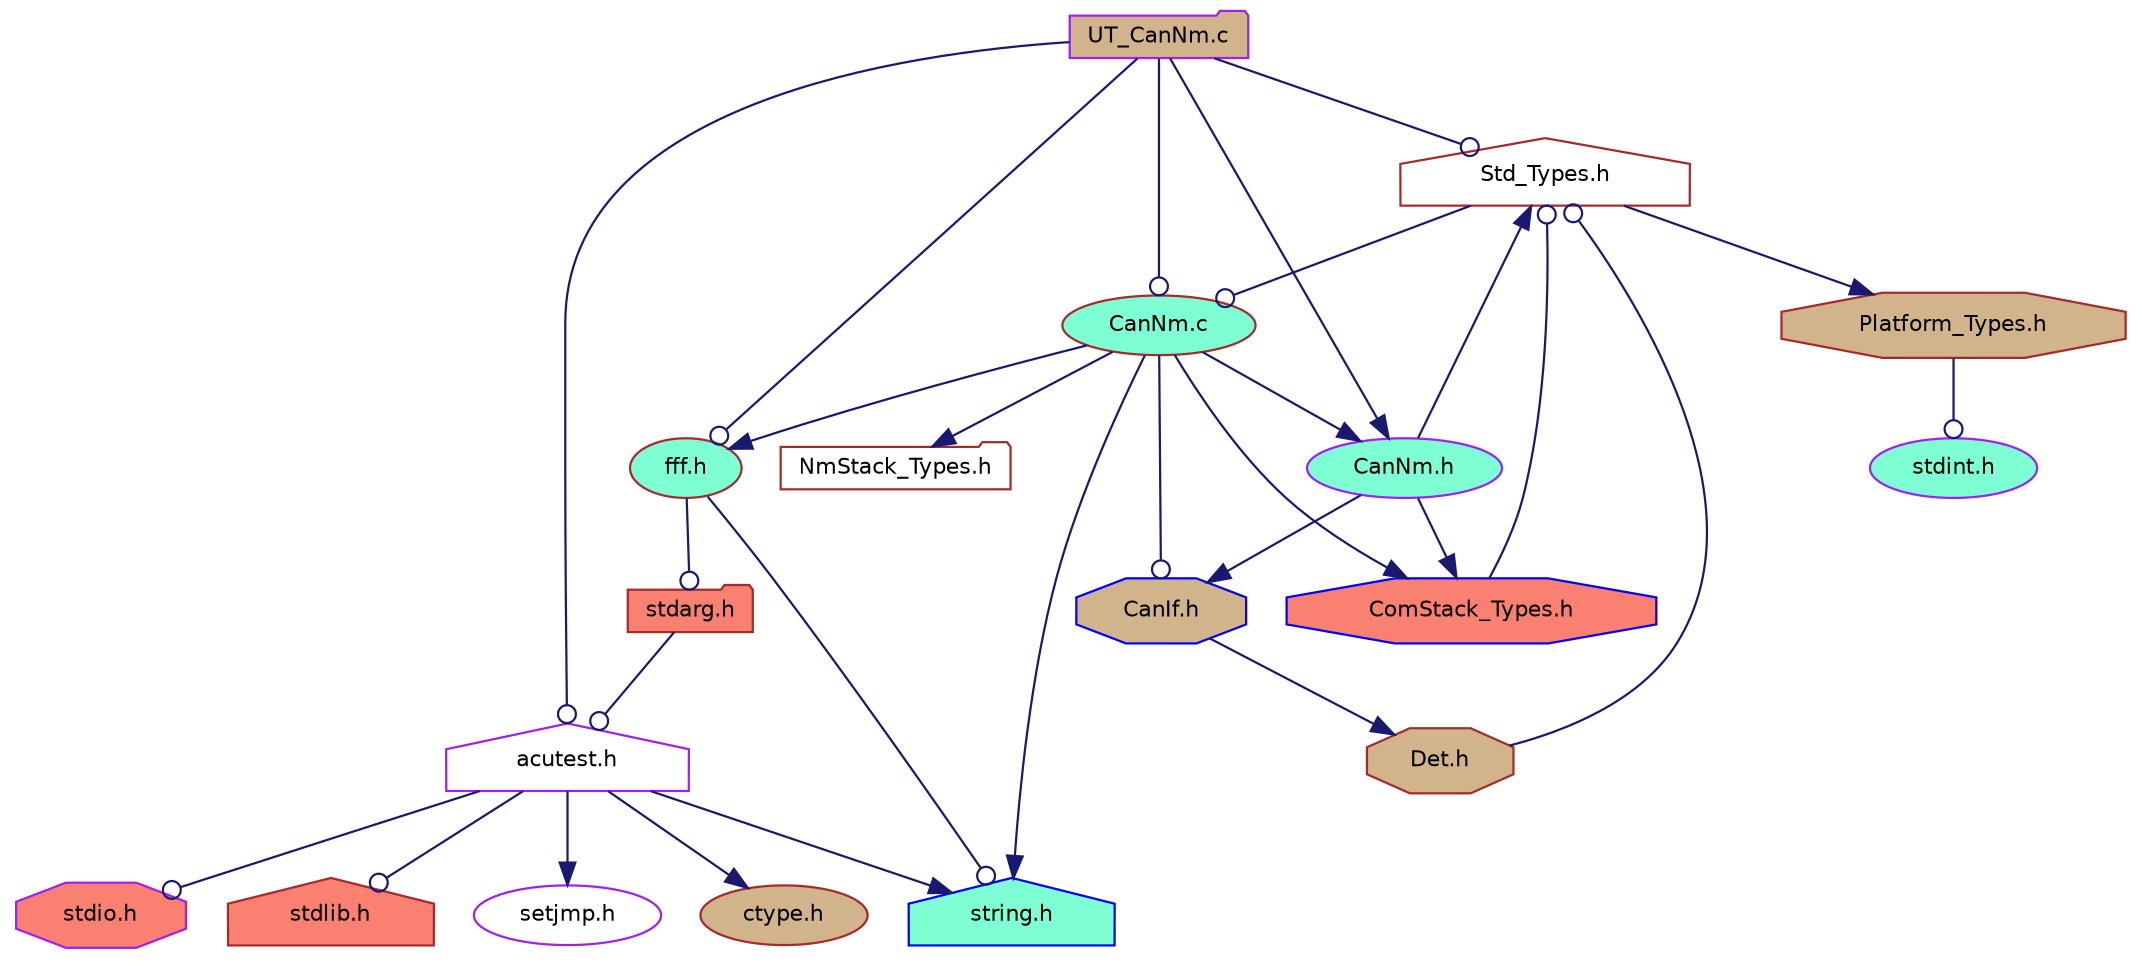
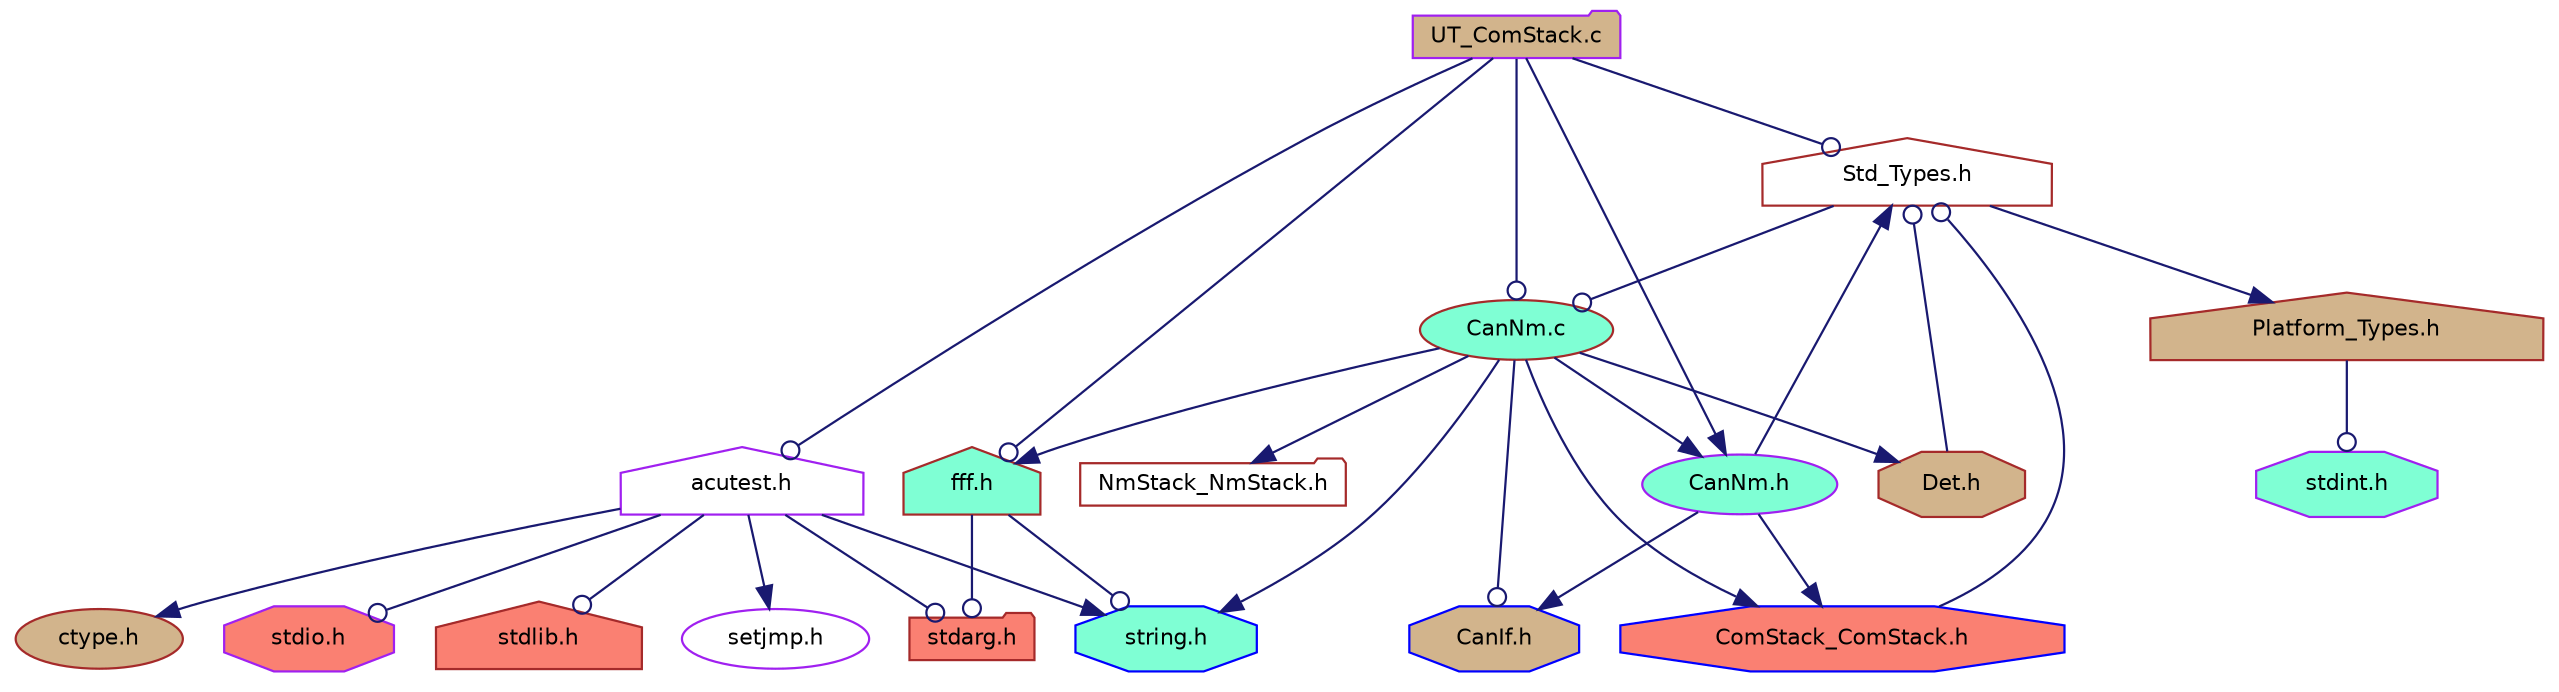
(1159, 37) -> (1517, 37)
(1954, 325) -> (2347, 330)
(686, 468) -> (972, 484)
(896, 468) -> (1213, 484)
(1954, 468) -> (2347, 484)
(1471, 611) -> (1842, 639)
(640, 673) -> (856, 561)
(1292, 681) -> (1729, 403)
(1012, 915) -> (1166, 639)
